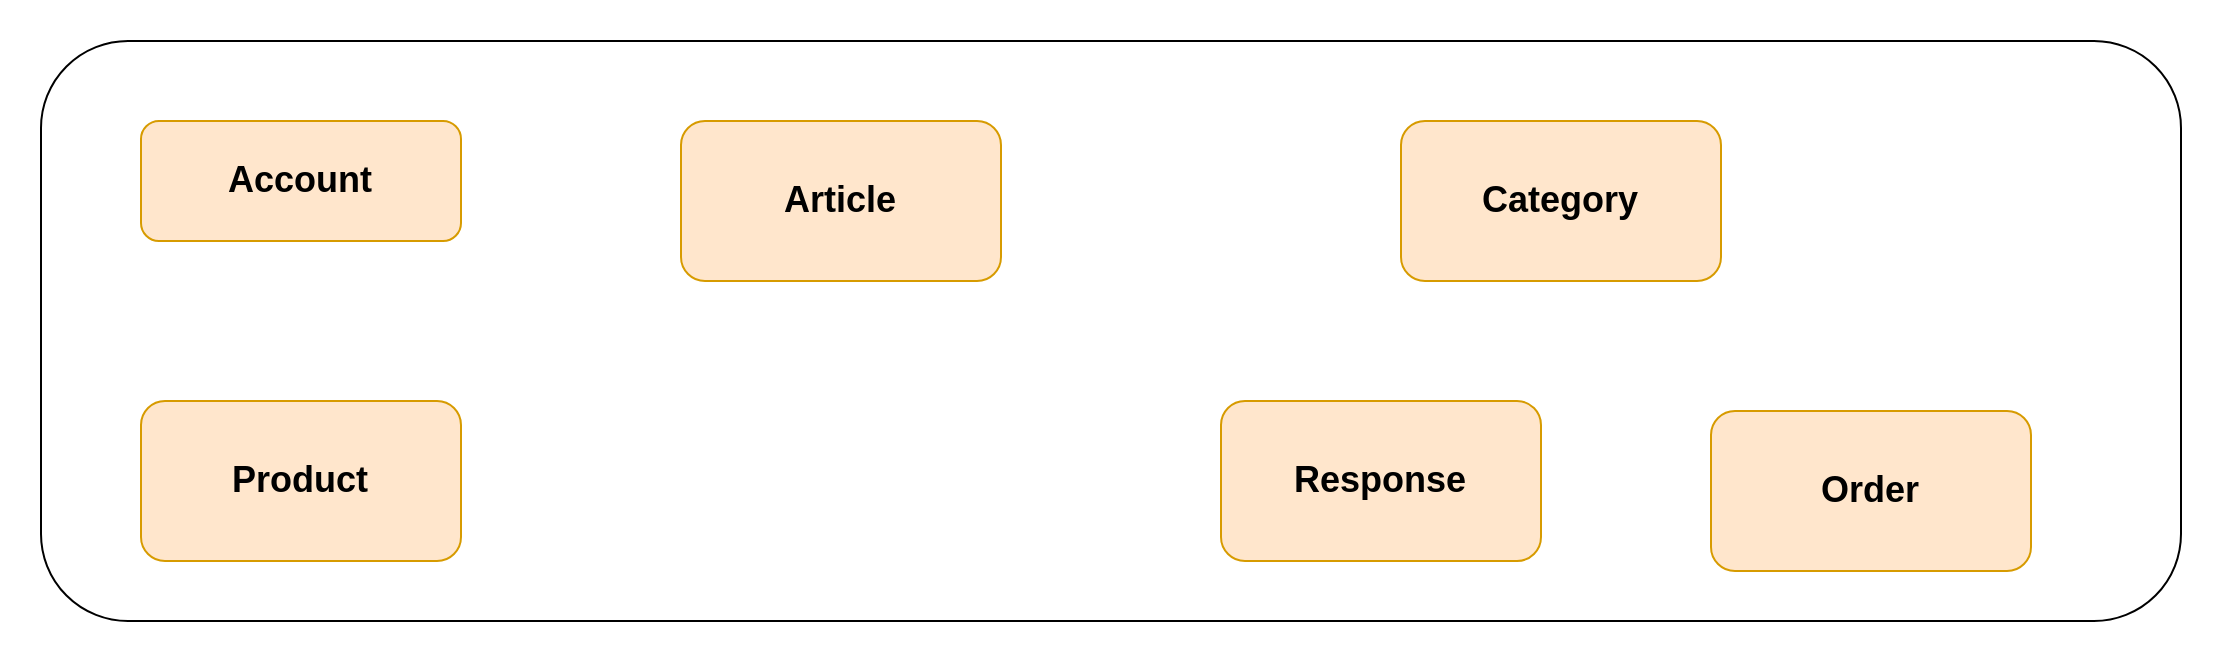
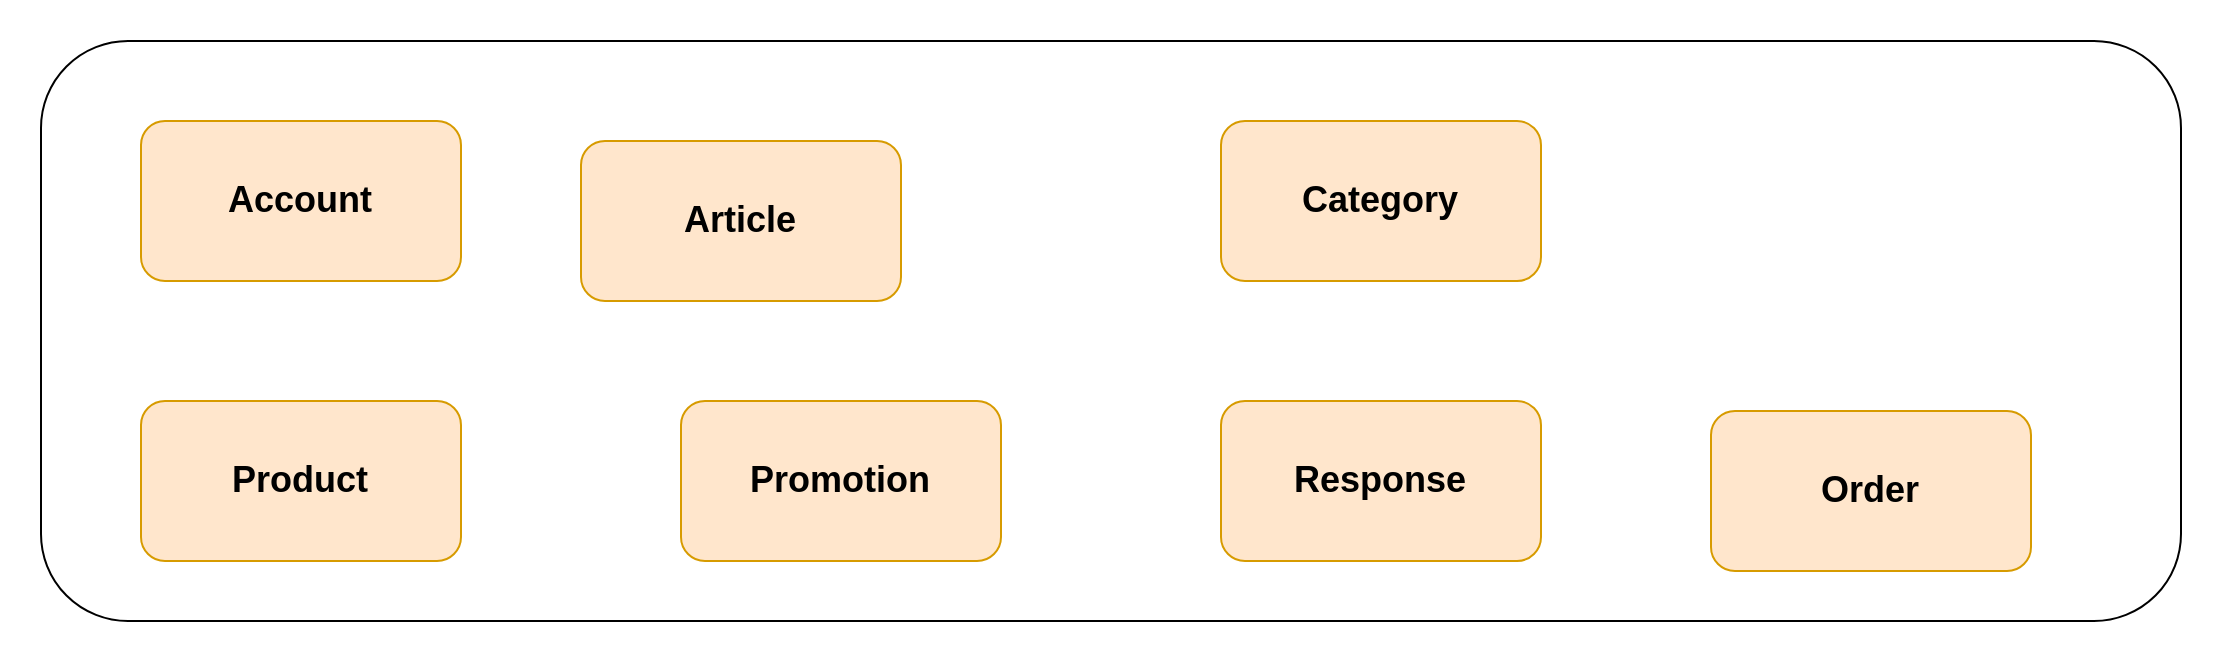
(301, 181) -> (301, 201)
(841, 201) -> (741, 221)
(1561, 201) -> (1381, 201)
none -> (841, 481)
